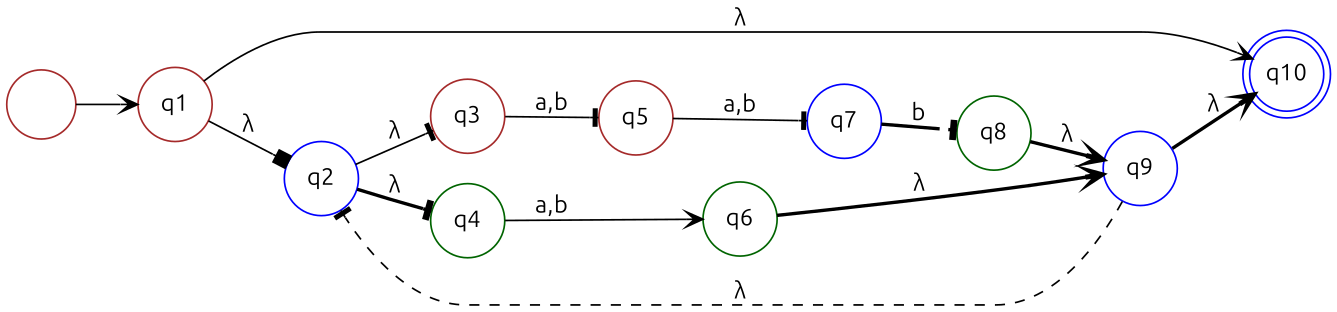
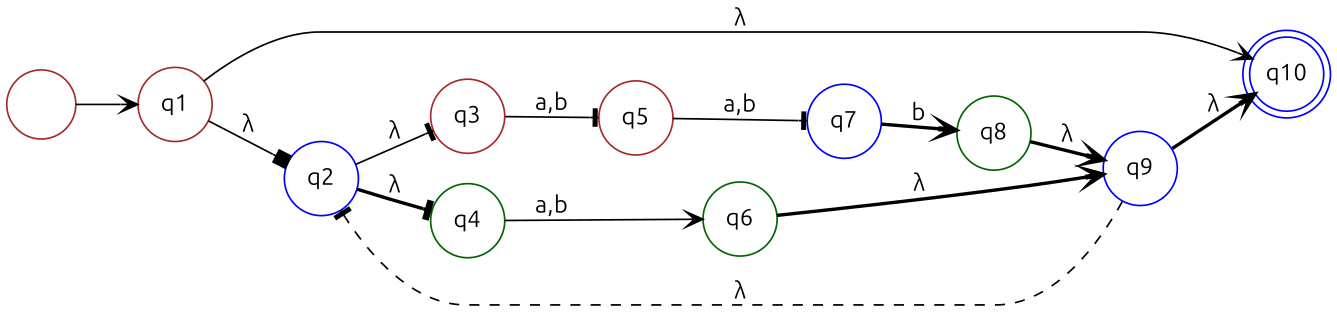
(911, 127) -> (911, 127)
